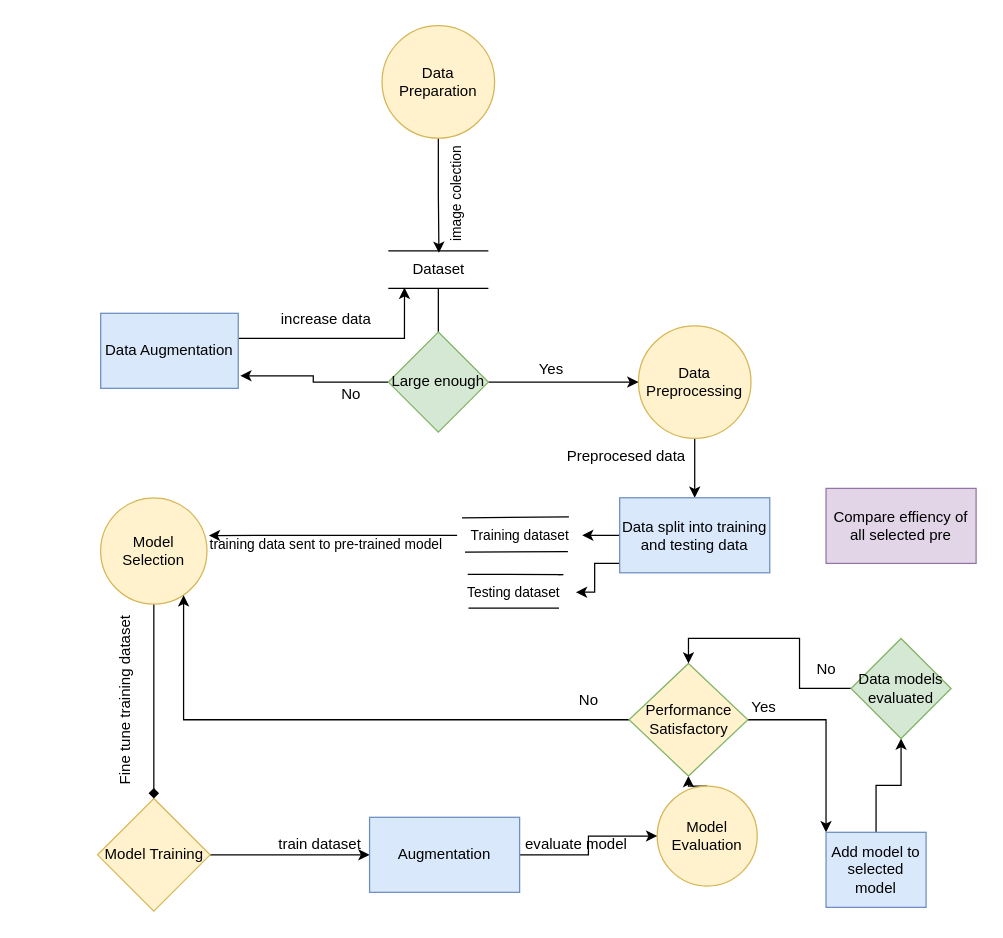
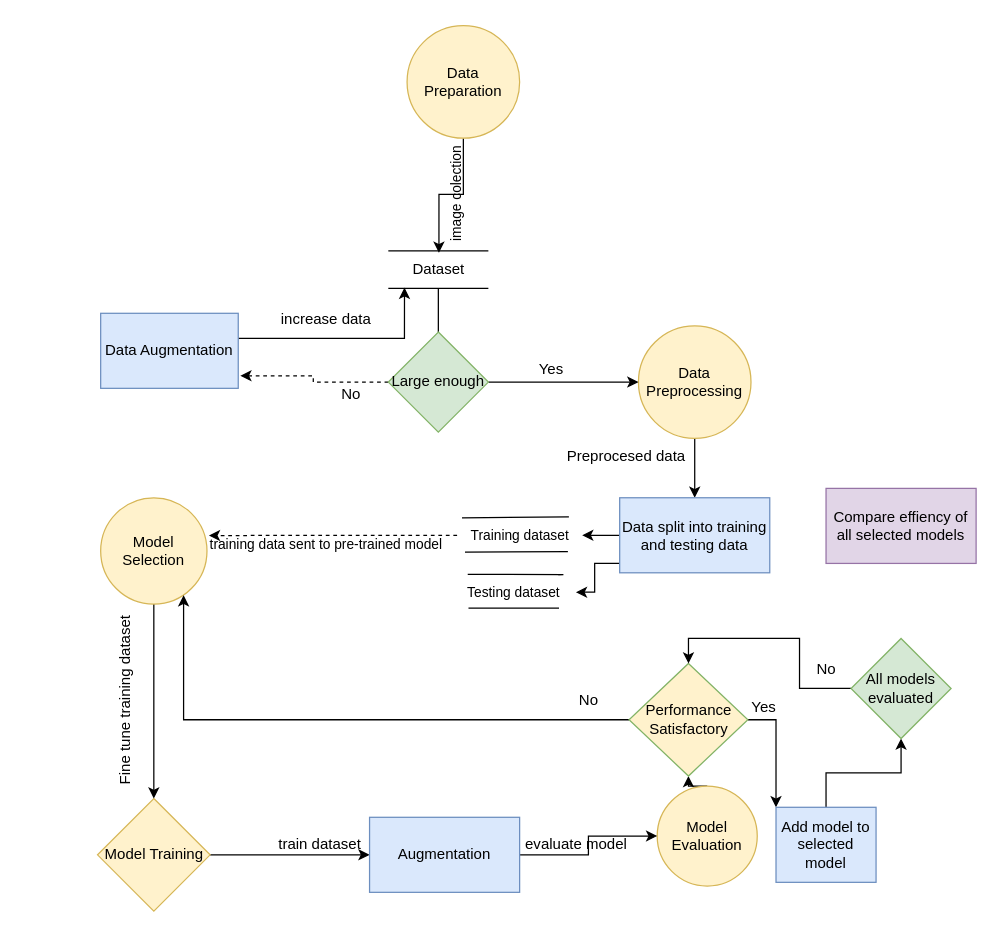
(438, 82) -> (463, 82)
(315, 382) -> (315, 382)
(901, 526) -> (901, 526)
(336, 535) -> (336, 535)
(901, 688) -> (901, 688)
(154, 787) -> (154, 788)
(876, 869) -> (826, 844)
